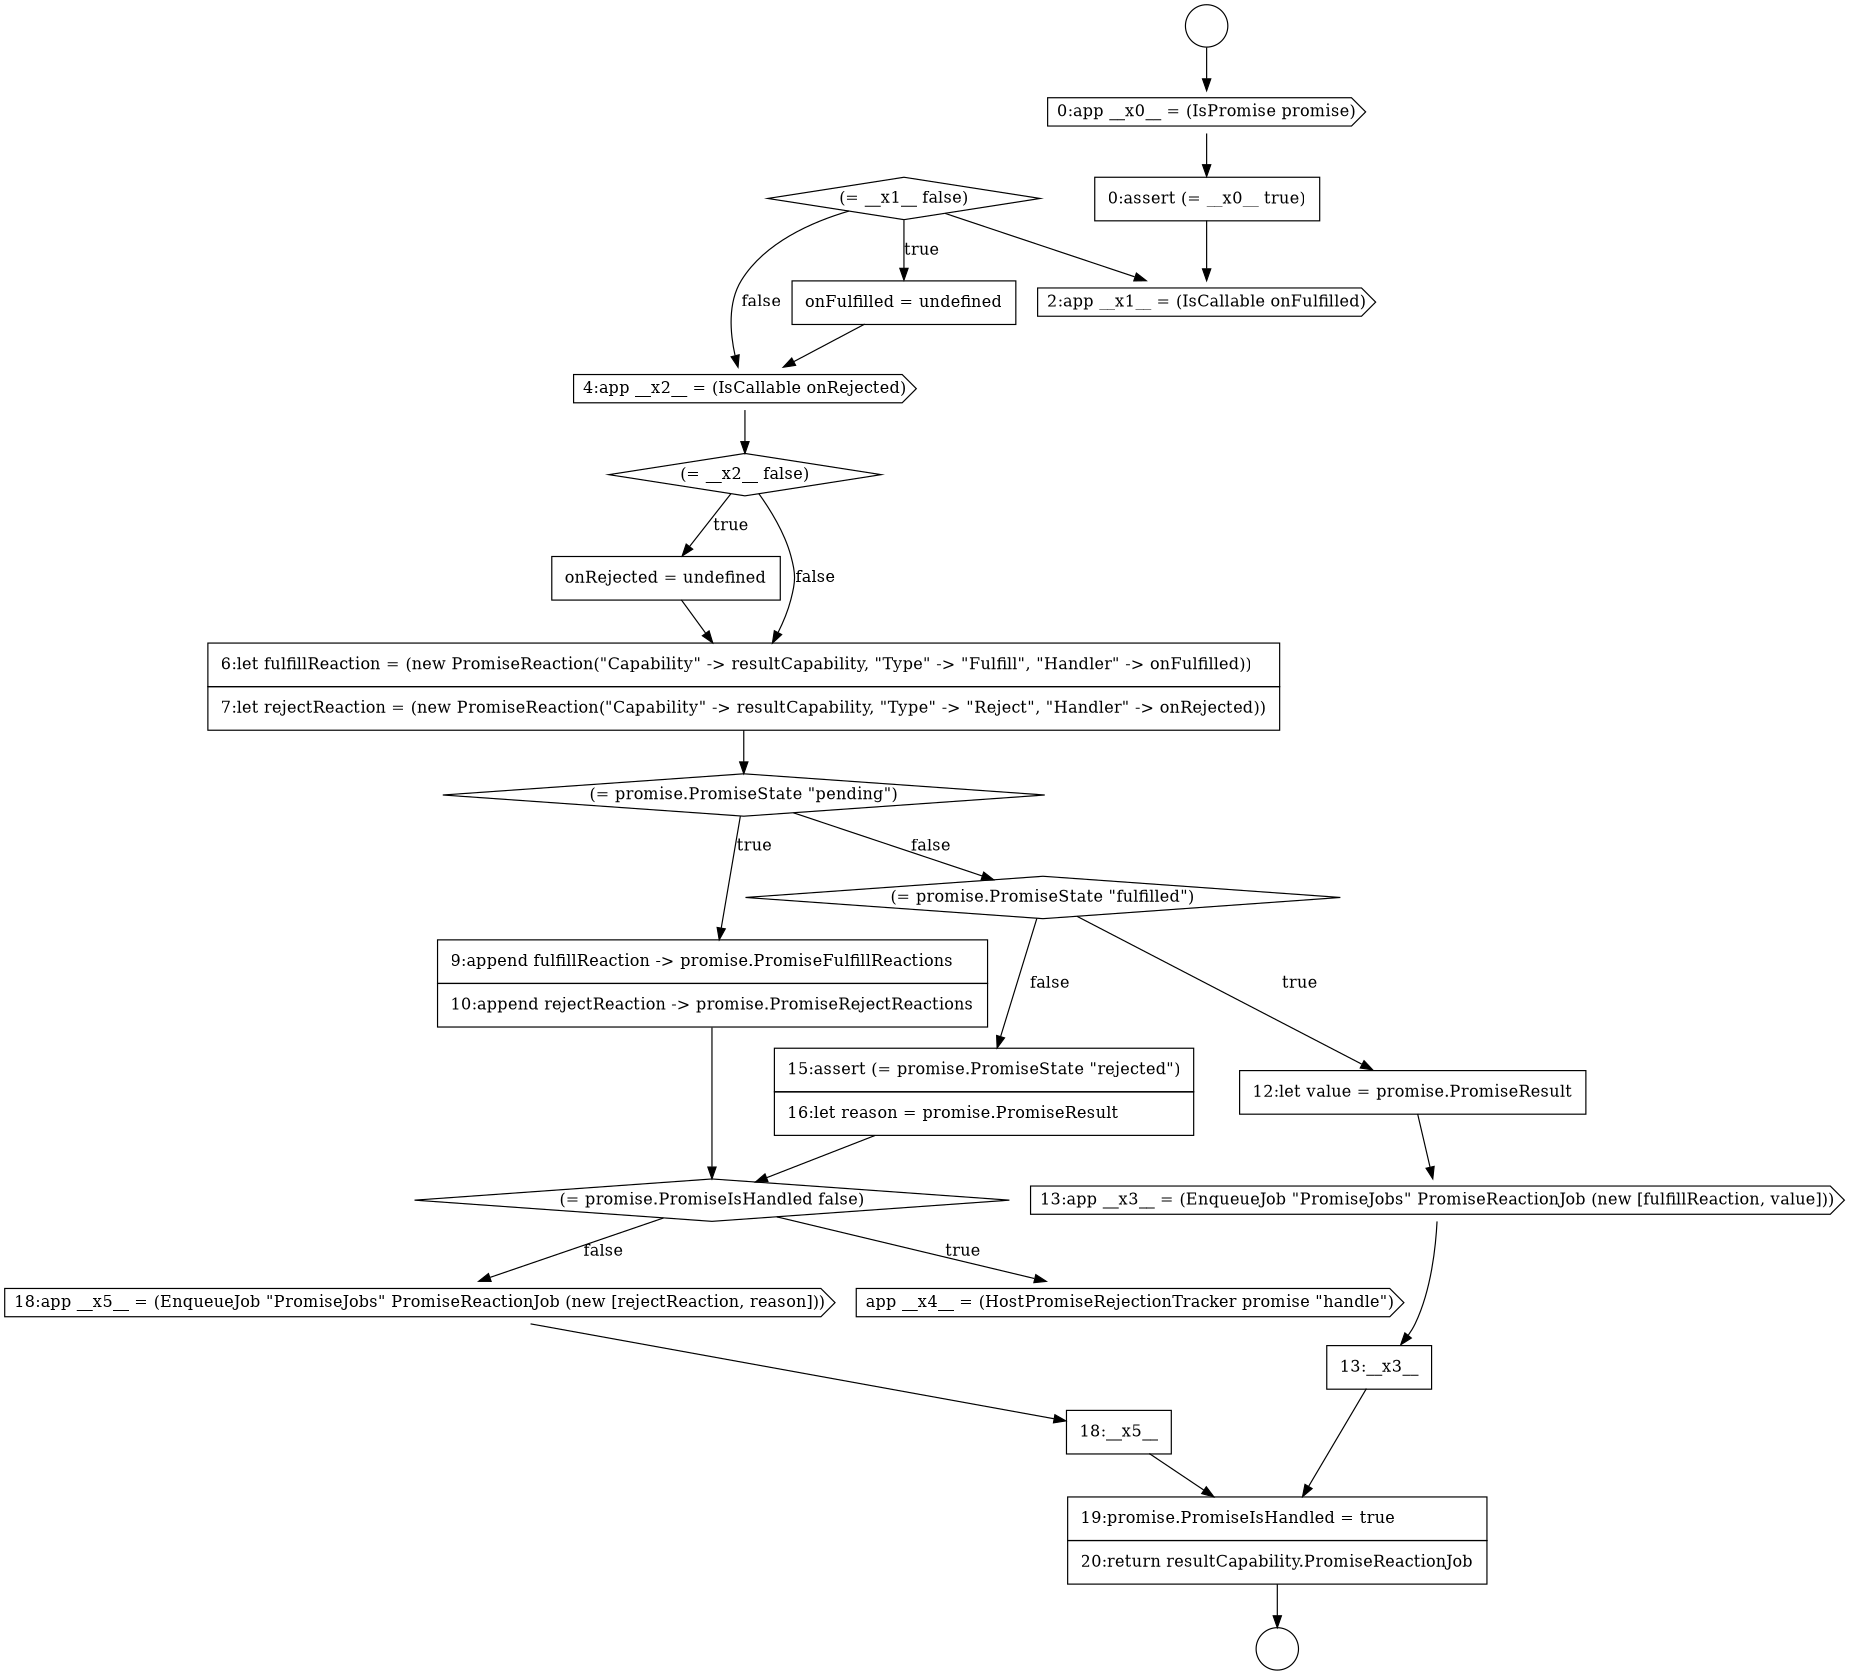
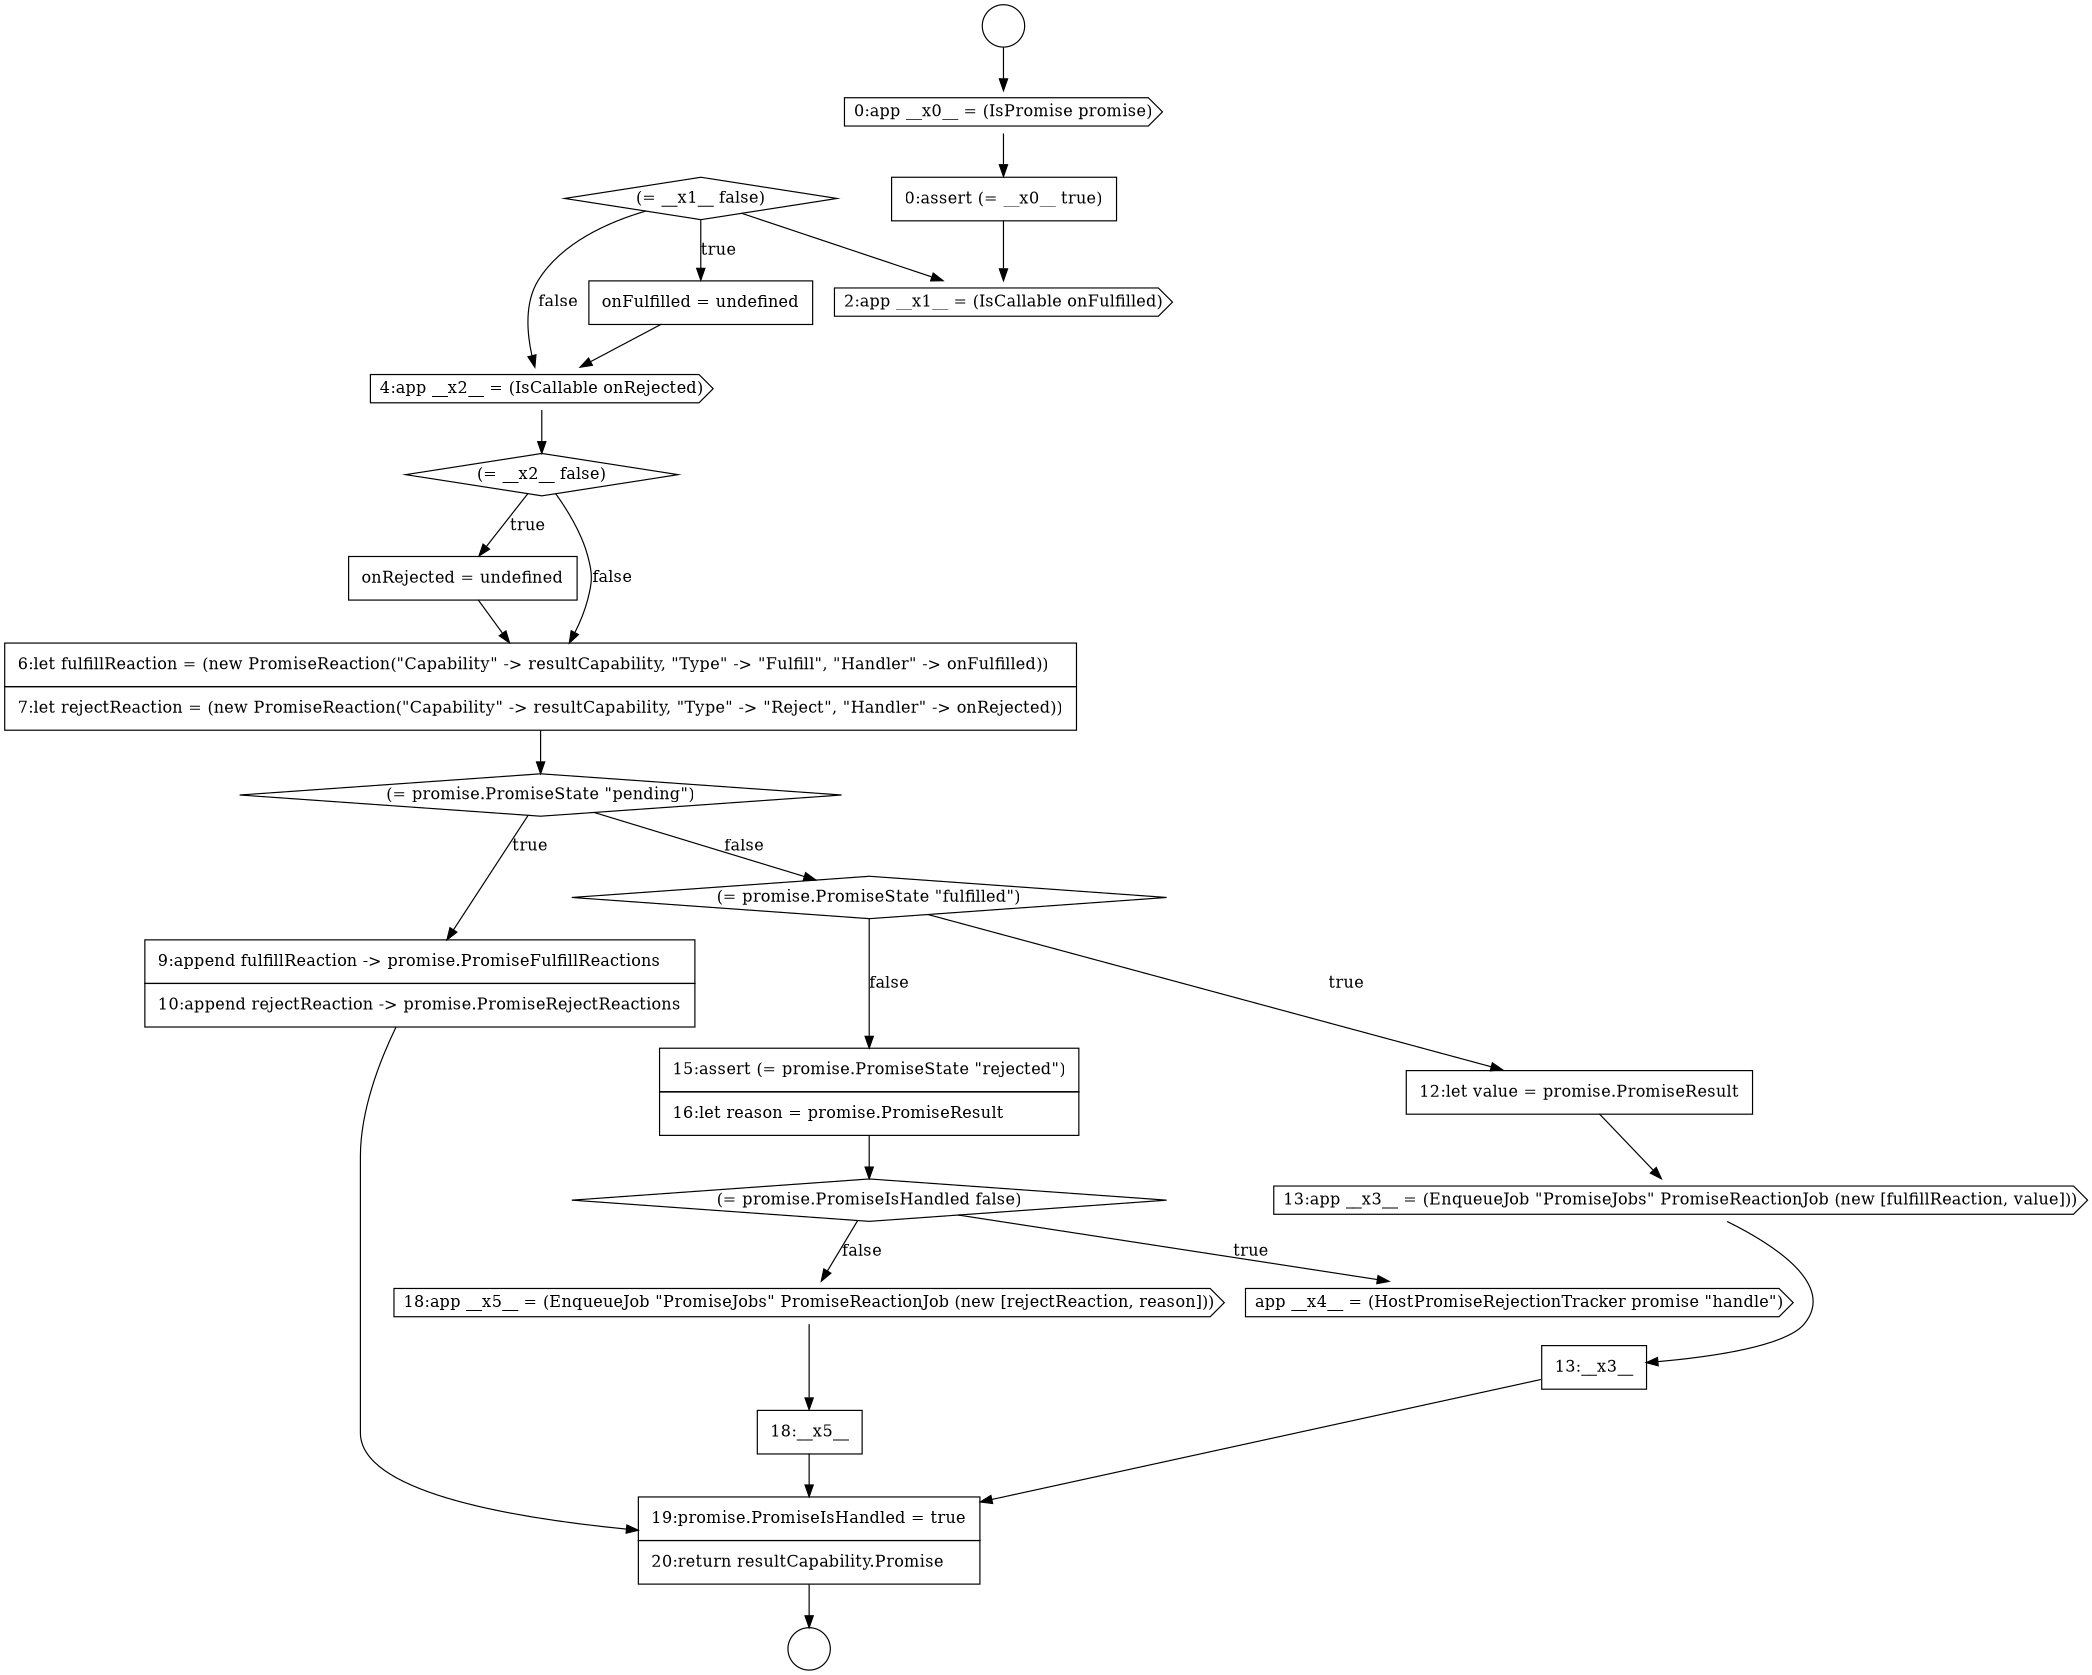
(712, 1097) -> (360, 1375)
(1277, 1562) -> (798, 1562)
